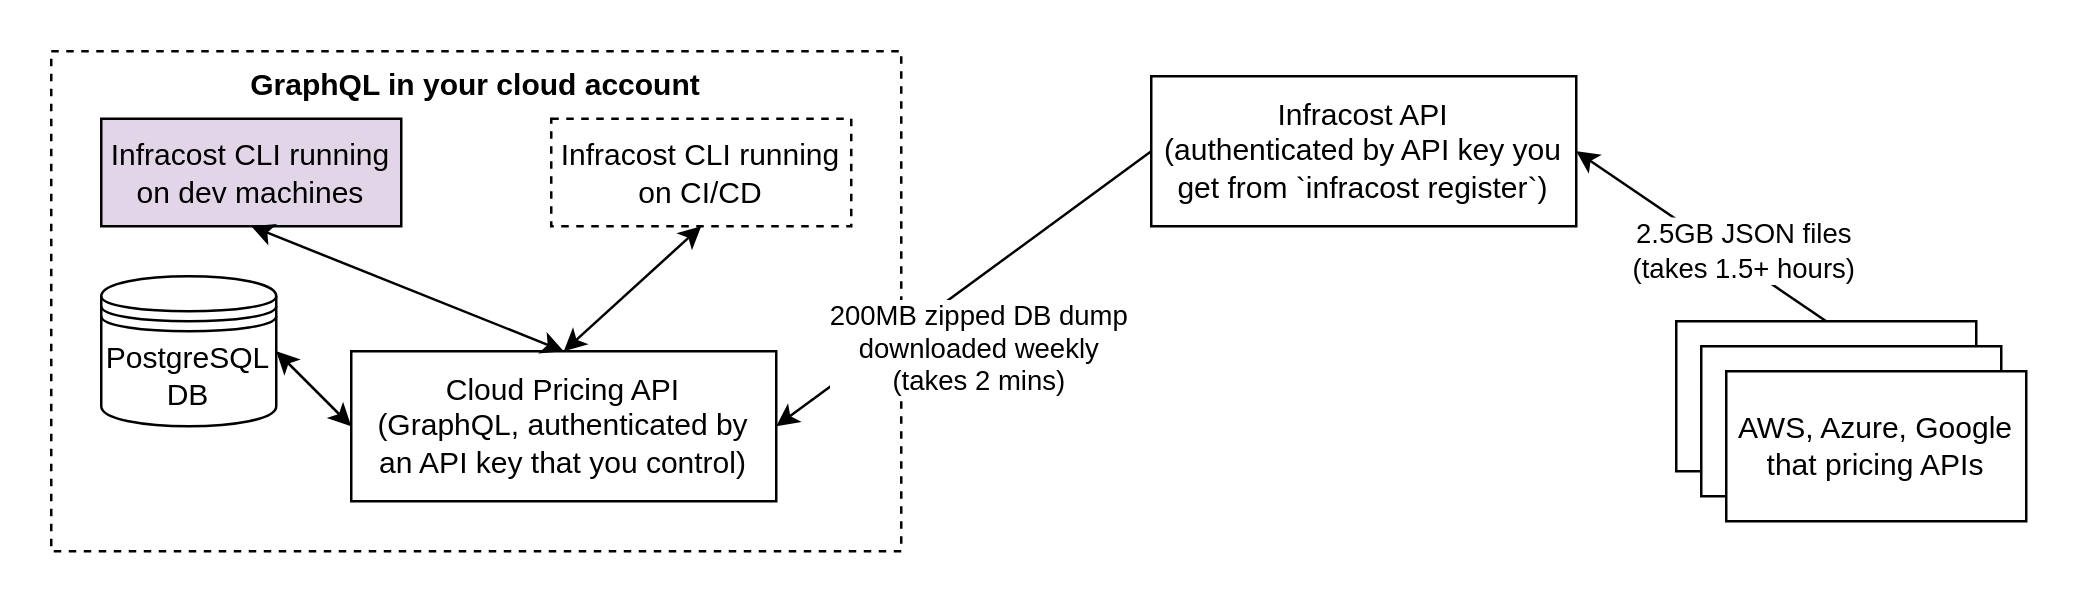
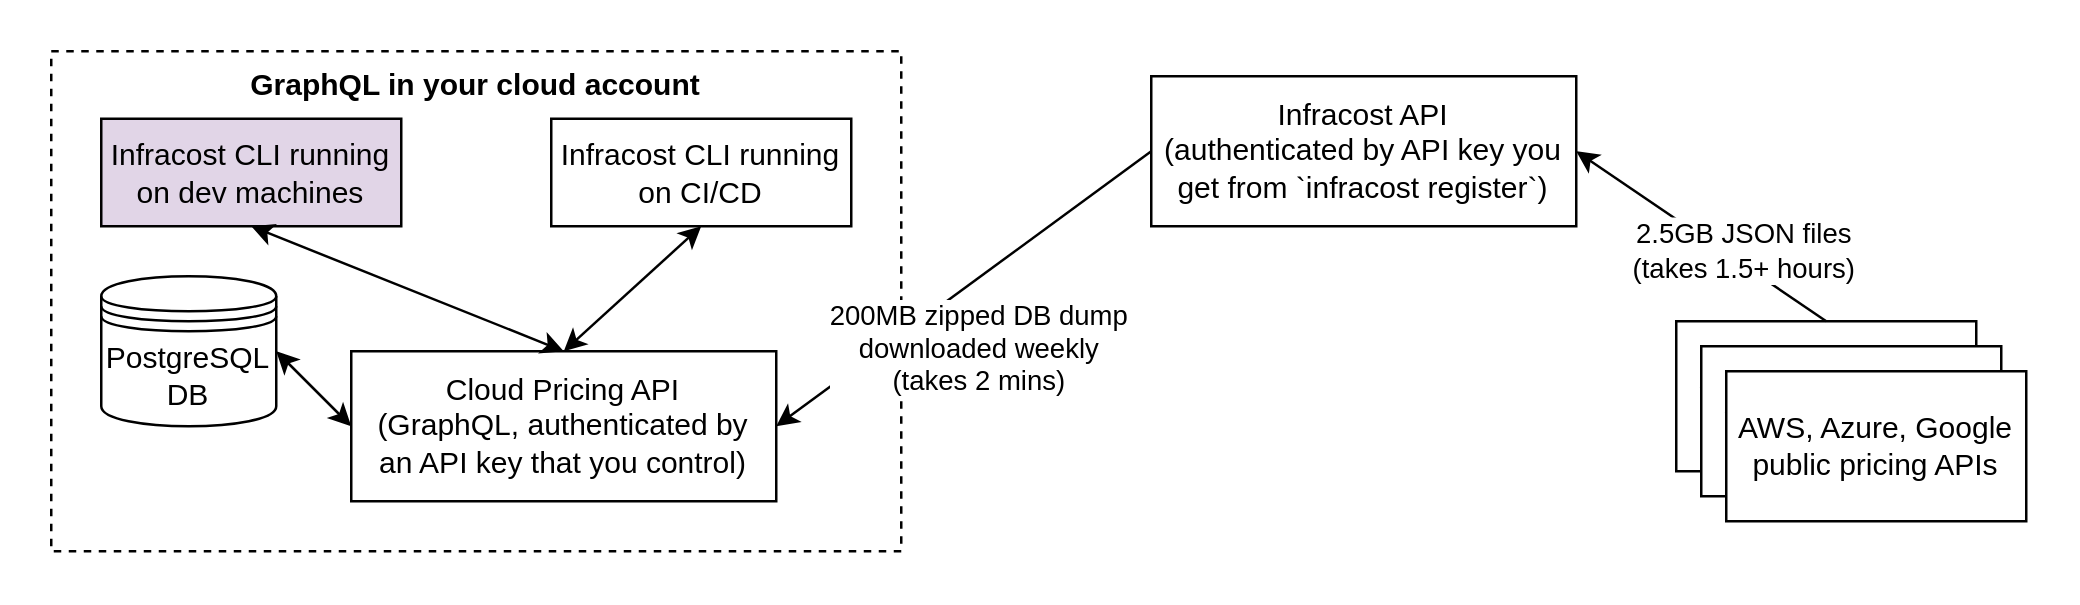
(701, 173) -> (701, 173)
(1876, 446) -> (1876, 446)
